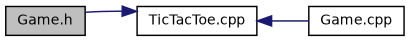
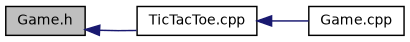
(103, 11) -> (118, 31)
